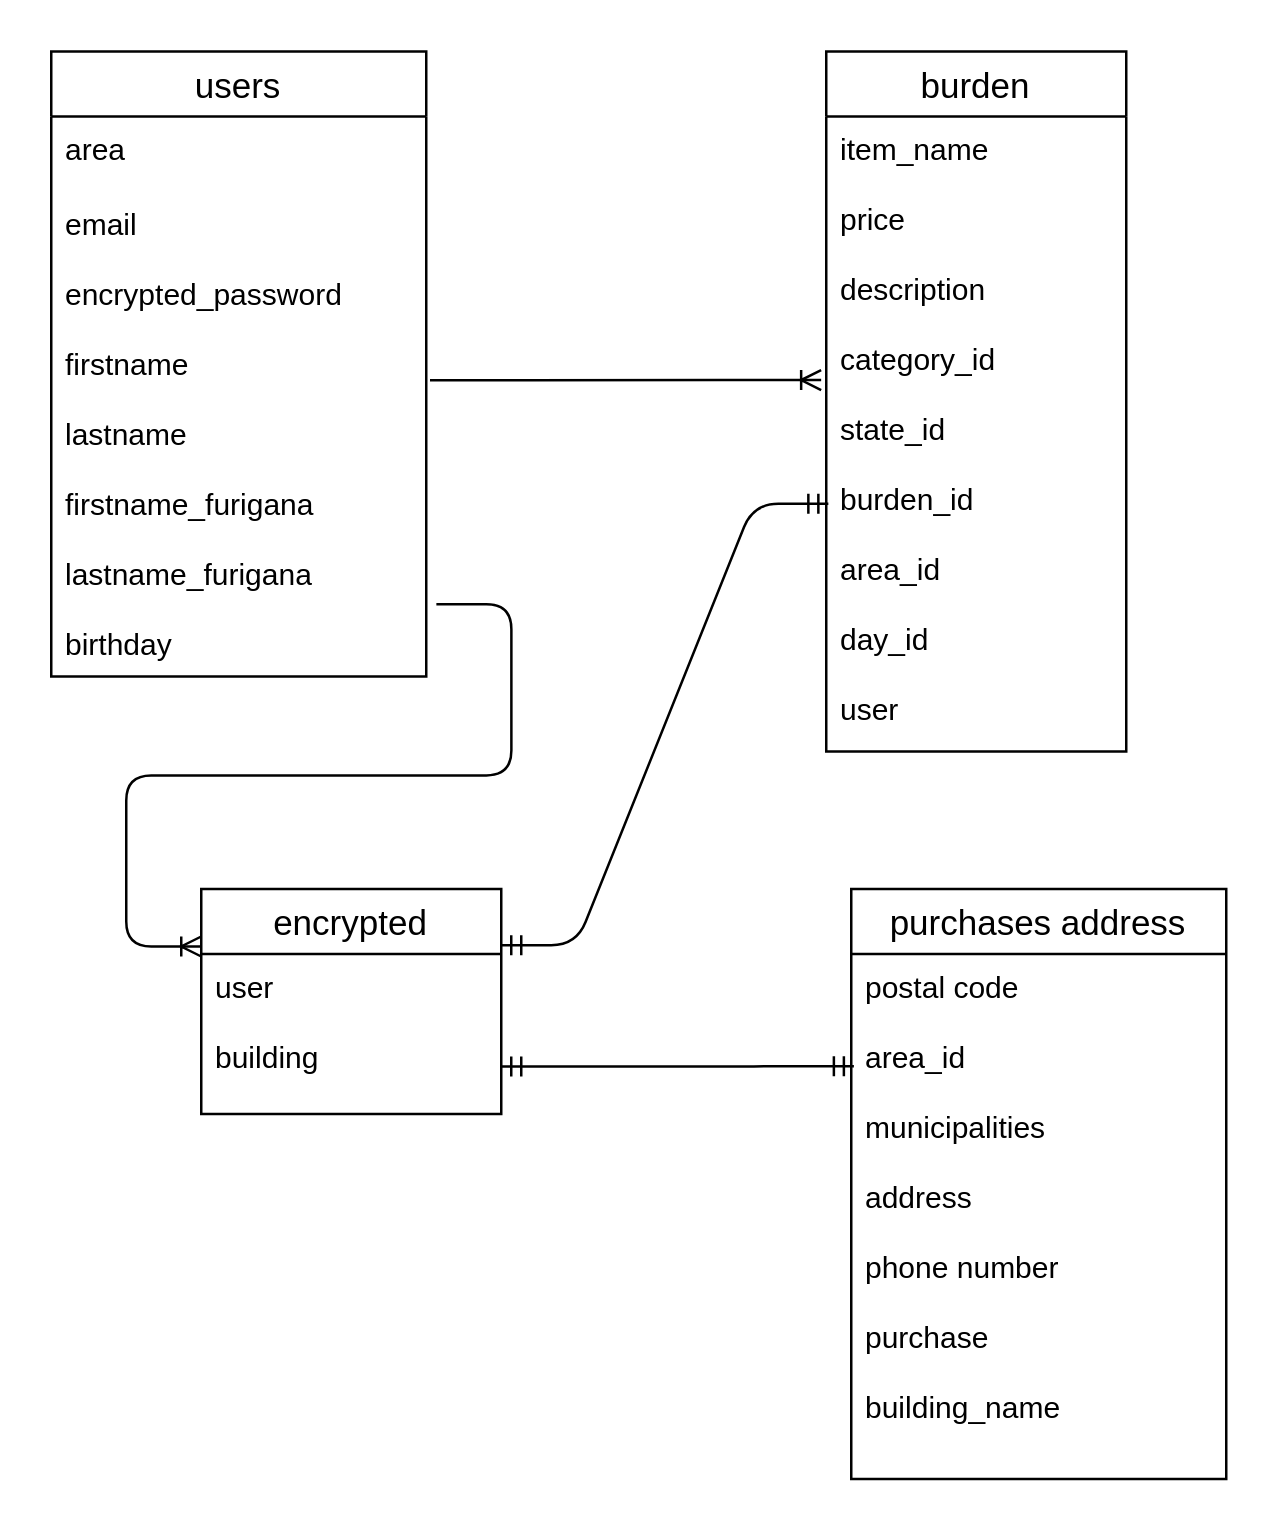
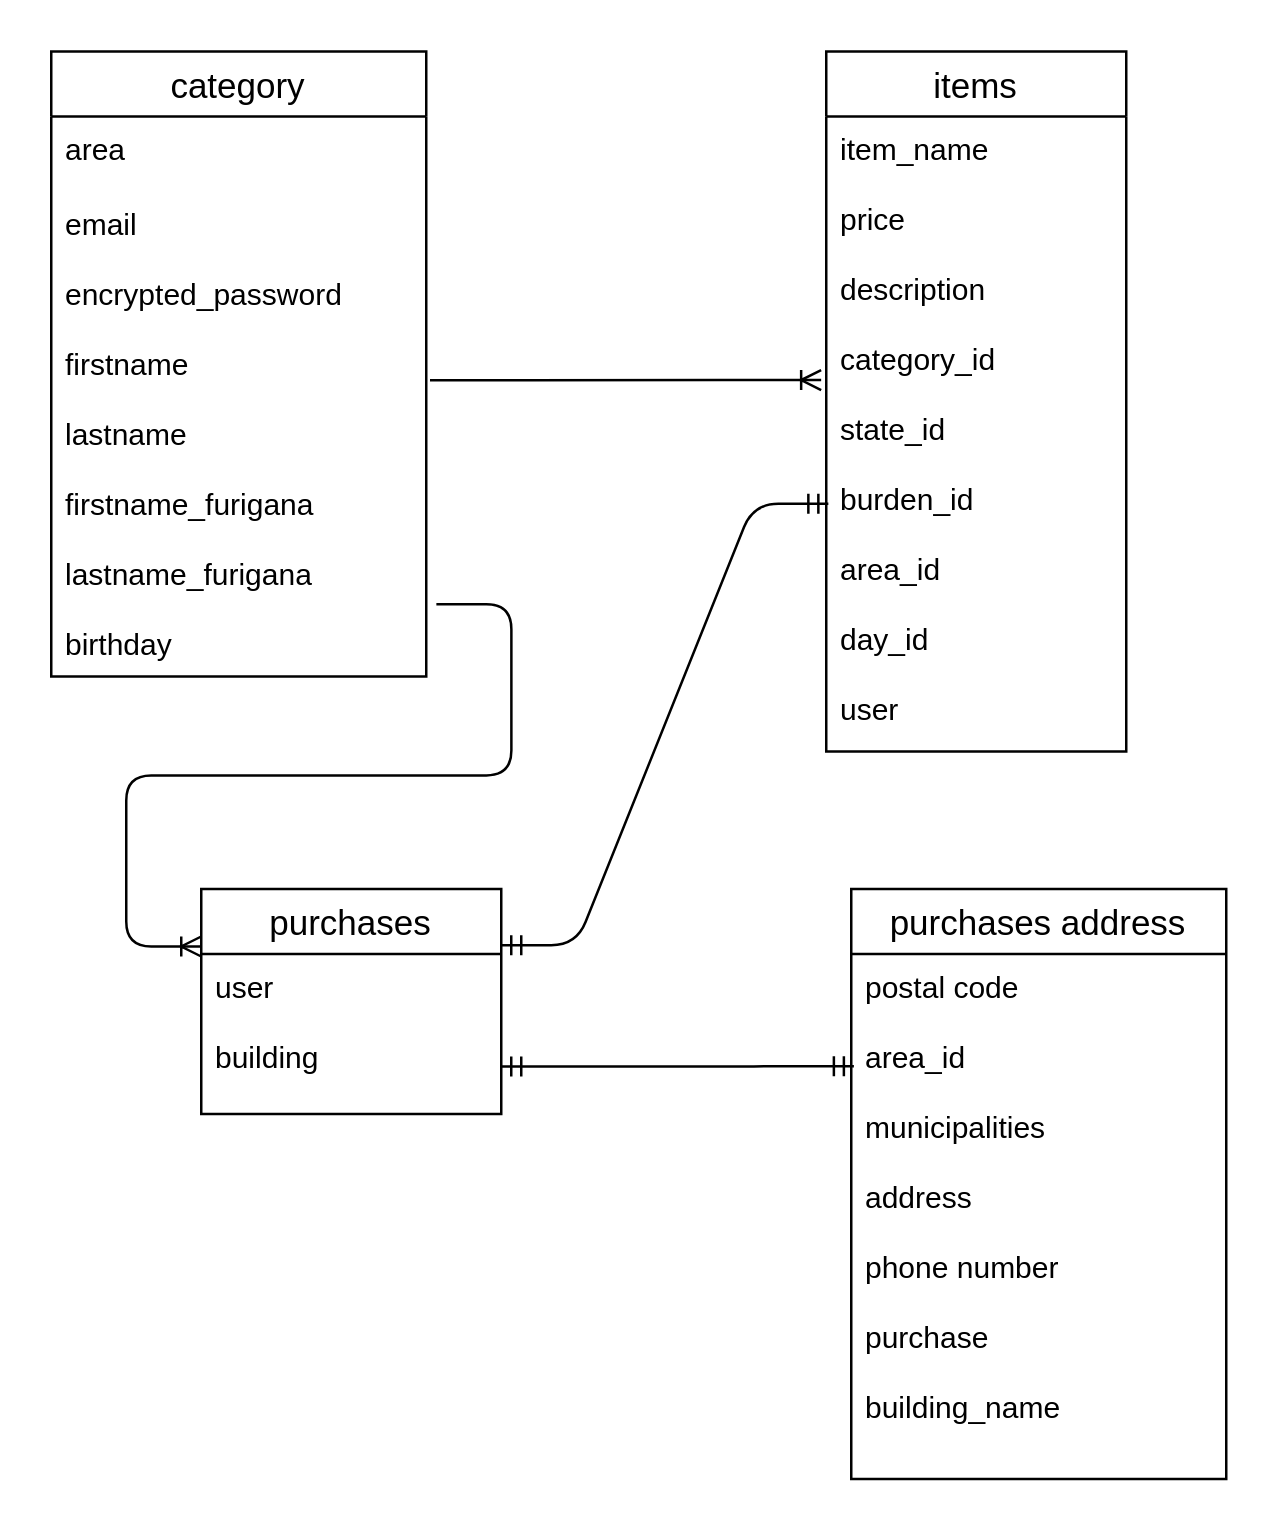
(238, 86) -> (238, 86)
(975, 86) -> (975, 86)
(350, 923) -> (350, 923)
